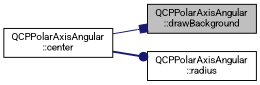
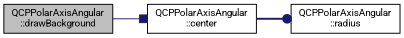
(125, 32) -> (125, 19)
